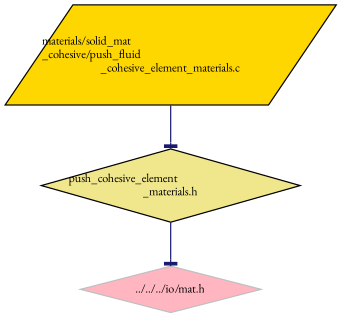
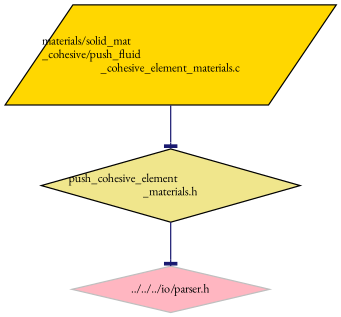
(171, 289) -> (171, 289)
